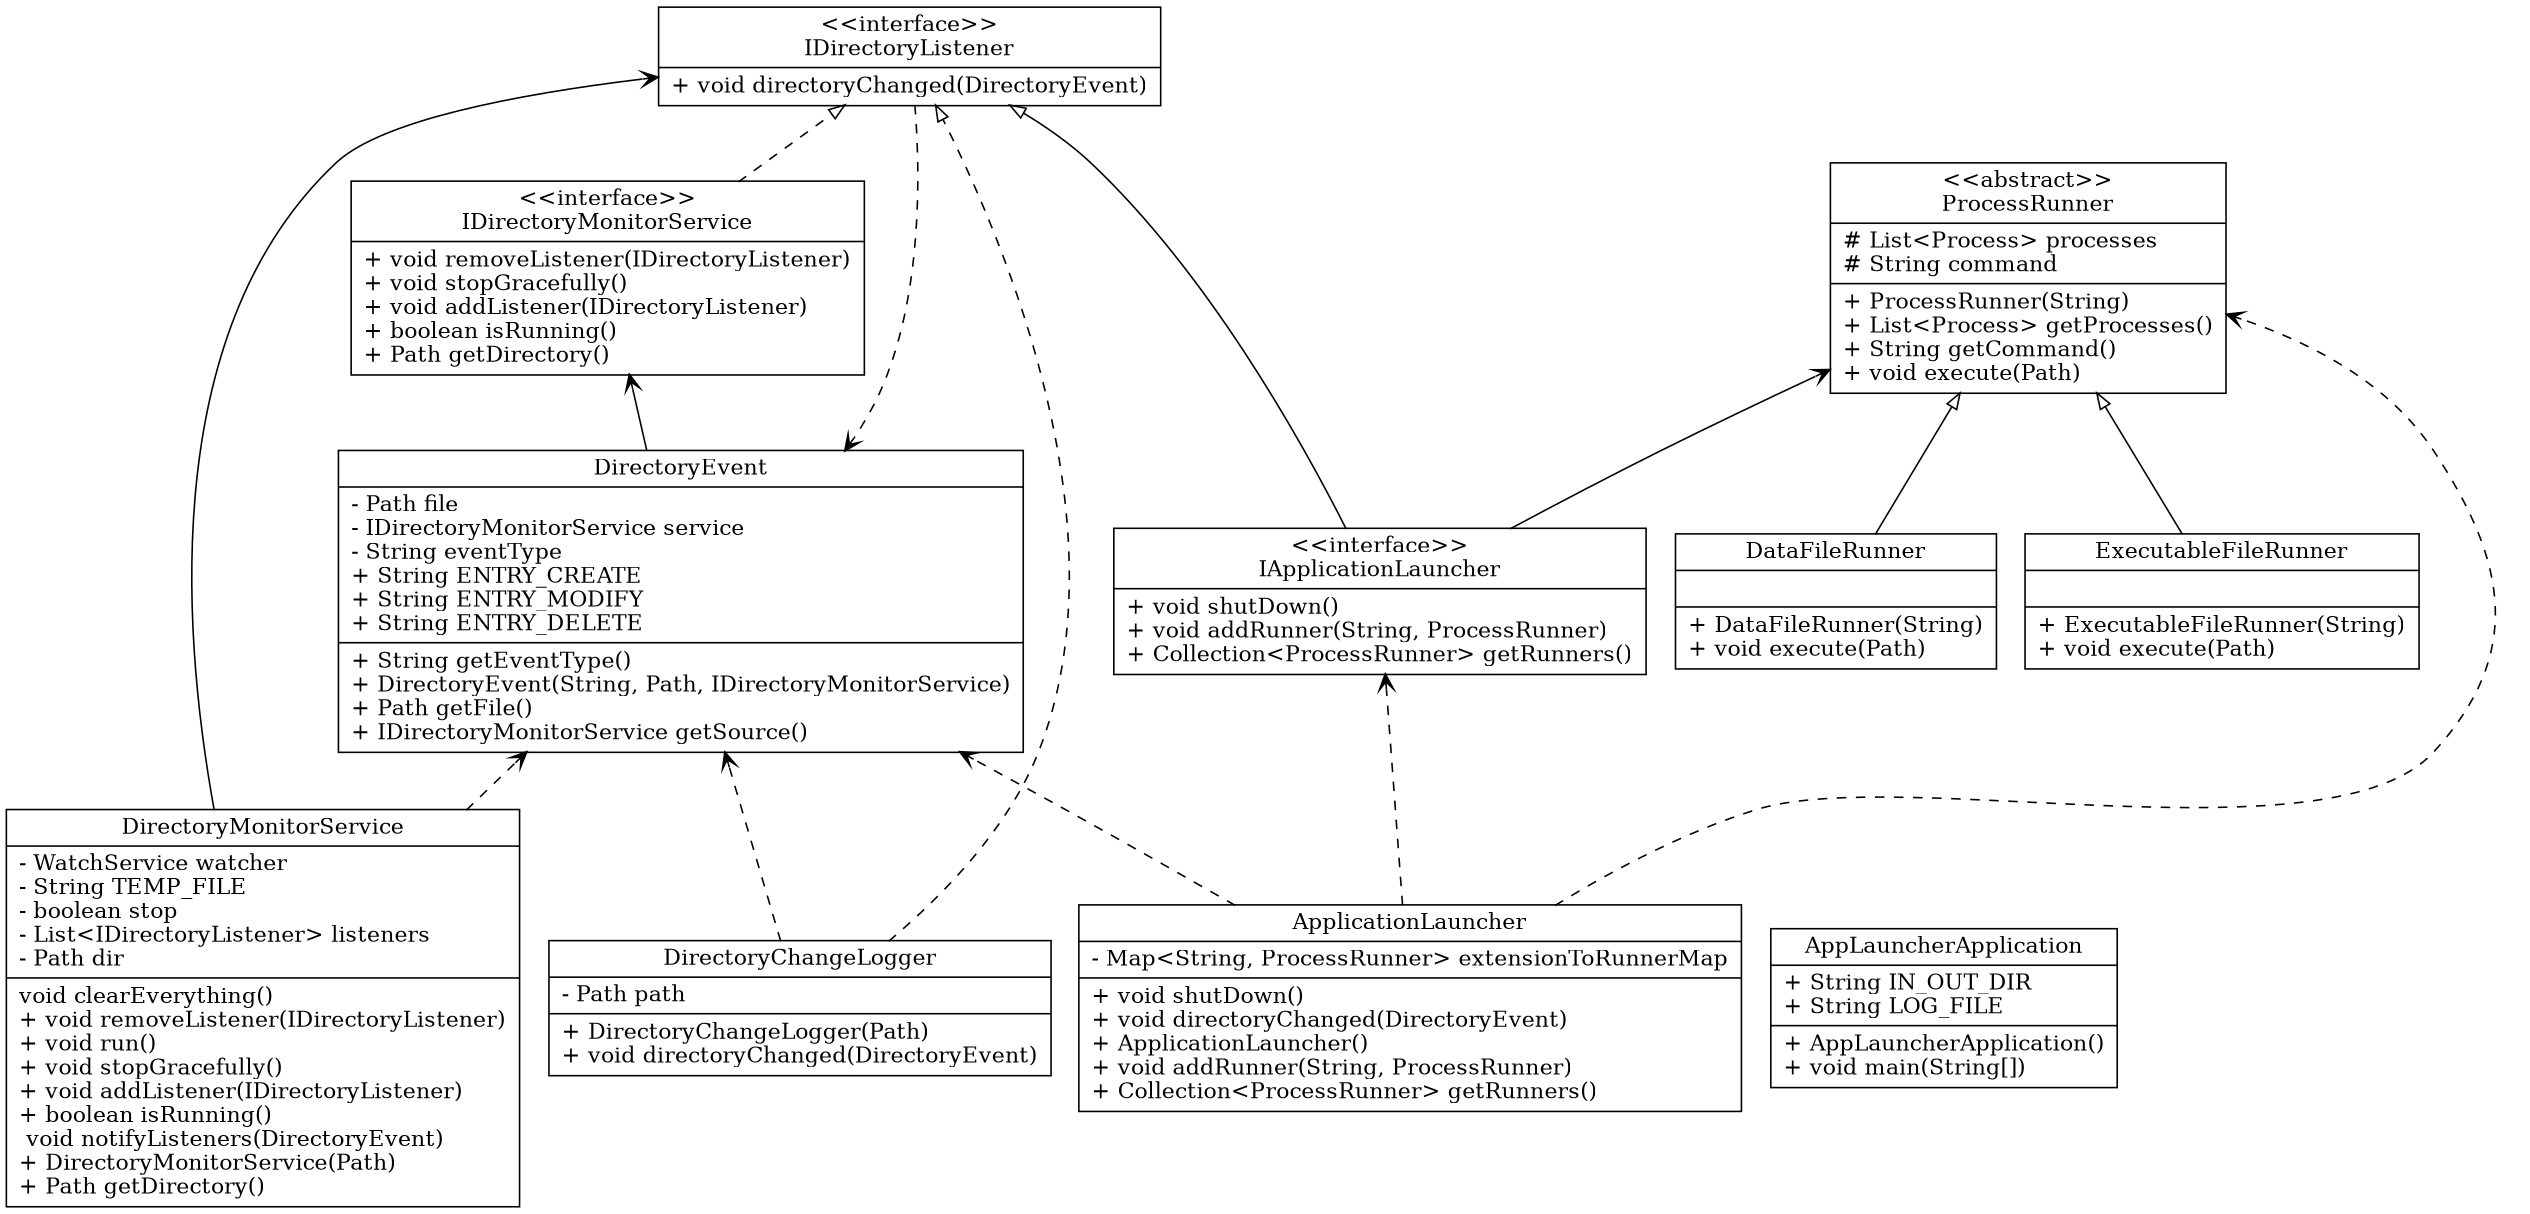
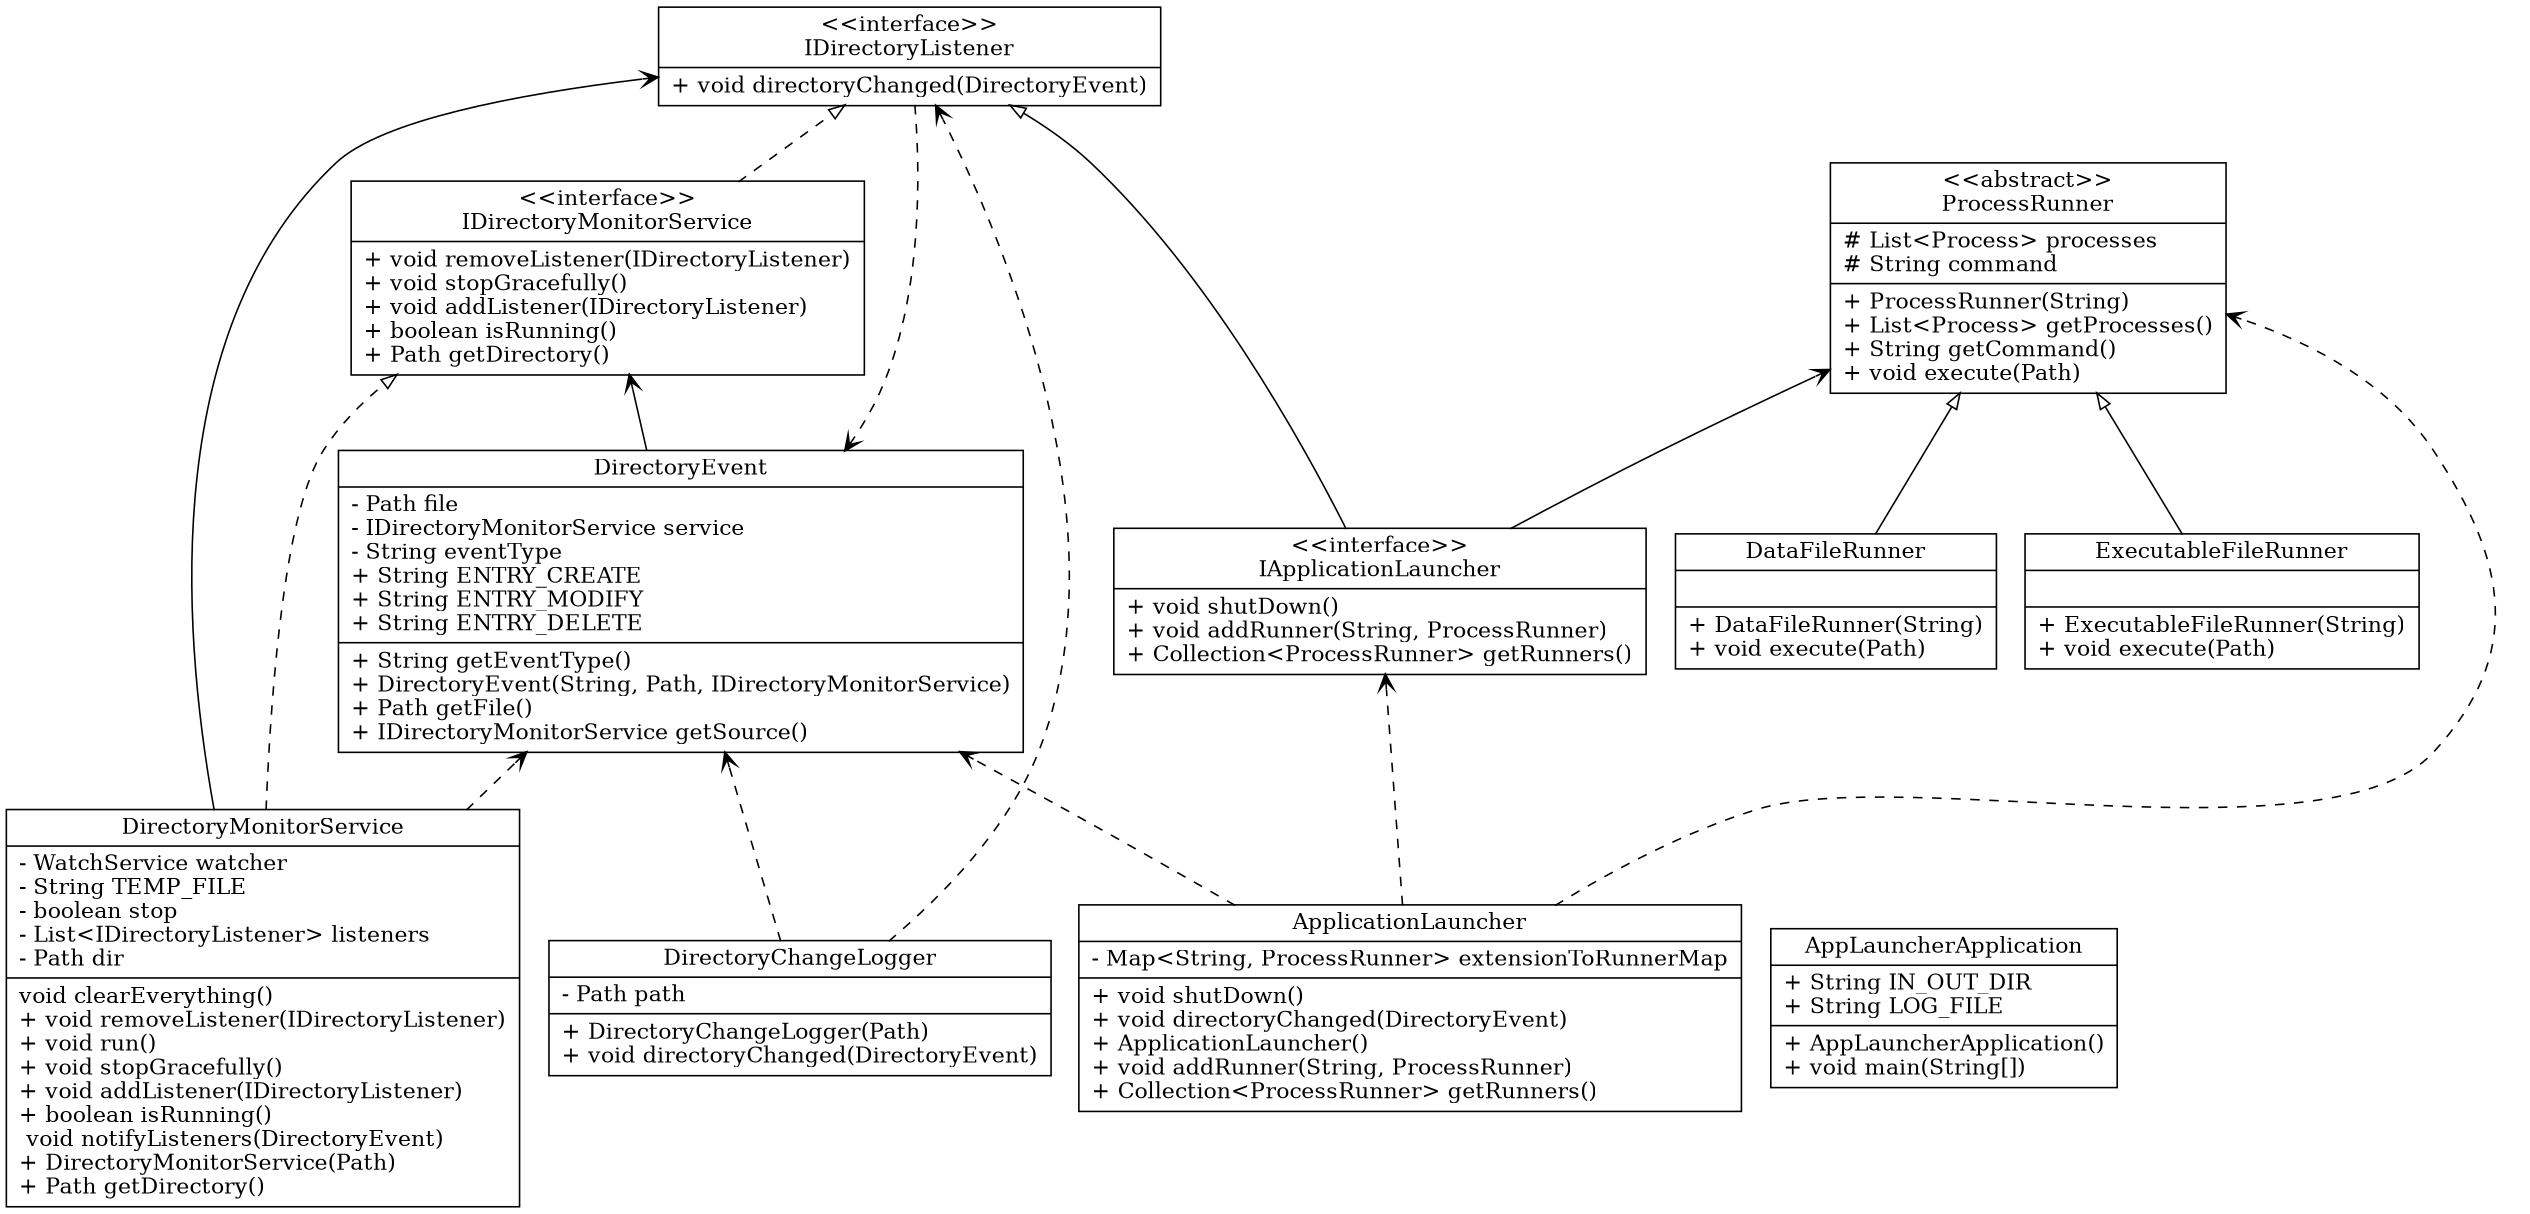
(1067, 549) -> (1067, 549)
none -> (286, 582)
